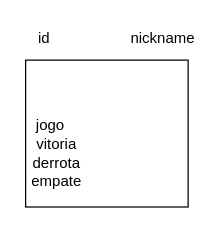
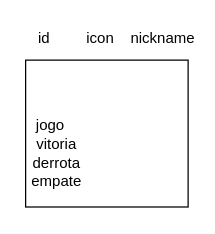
none -> (101, 38)
